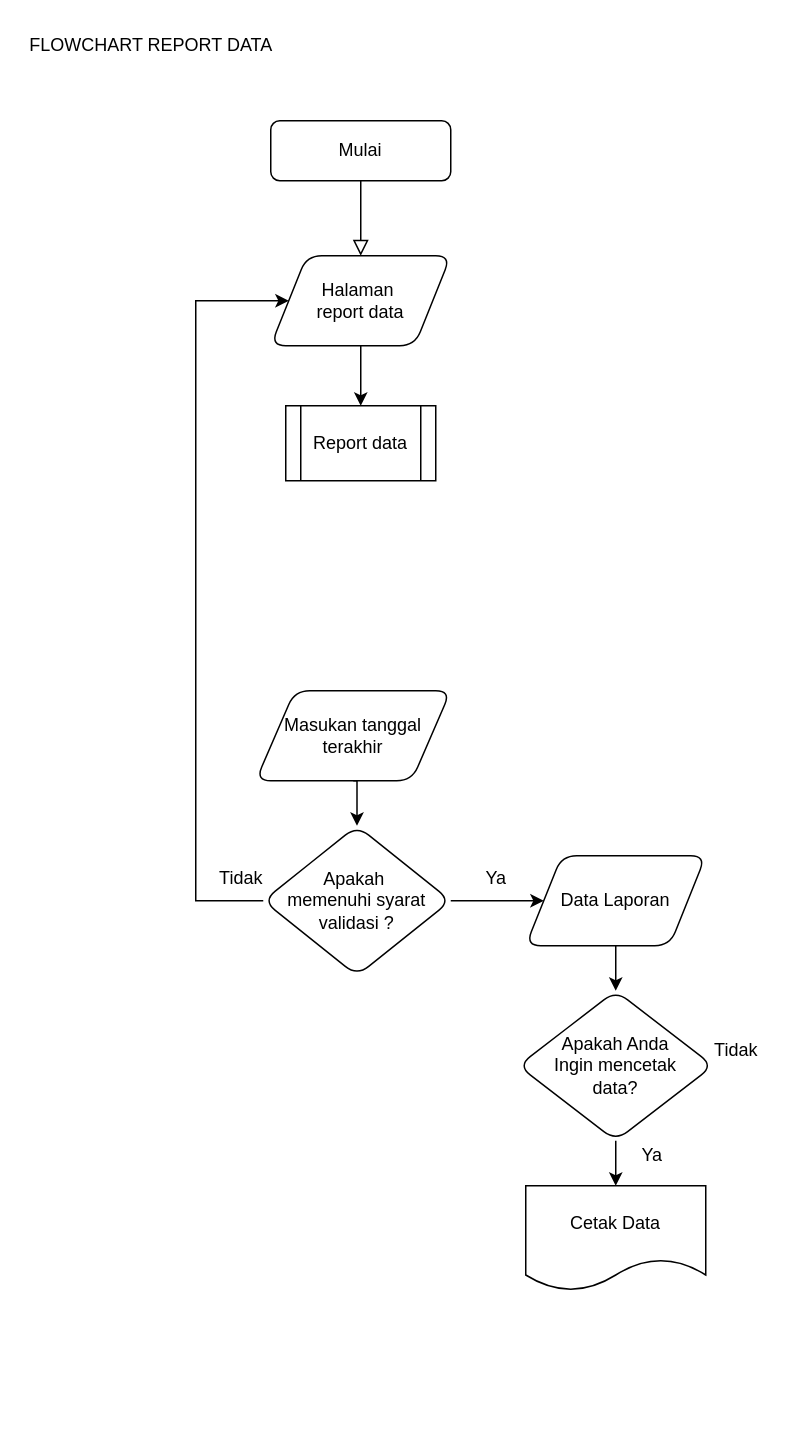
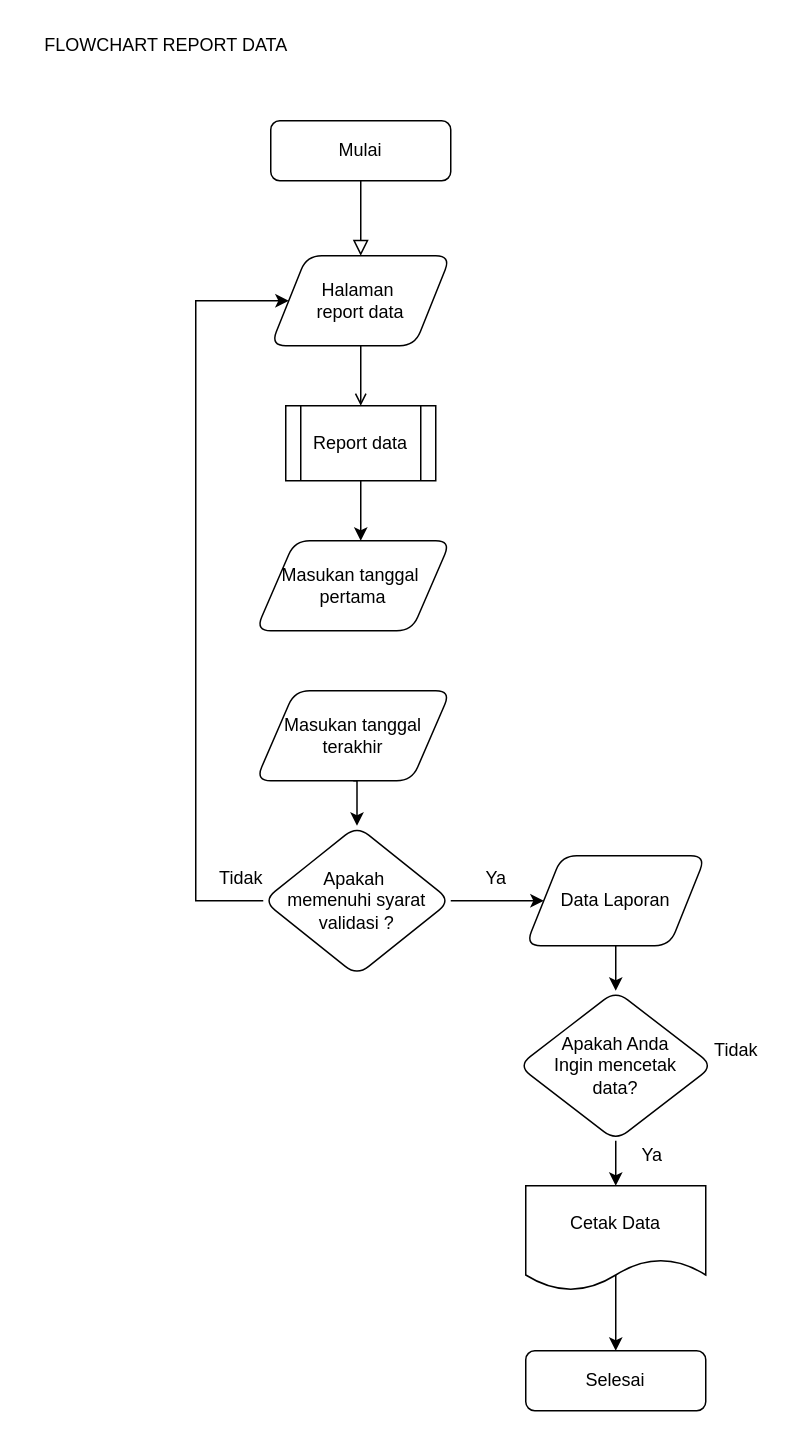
(151, 46) -> (166, 46)
(361, 394) -> (361, 396)
none -> (361, 506)
none -> (353, 586)
none -> (616, 1308)
none -> (616, 1381)
